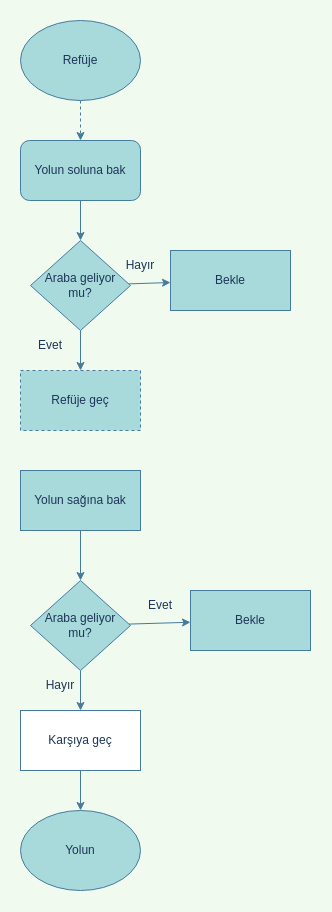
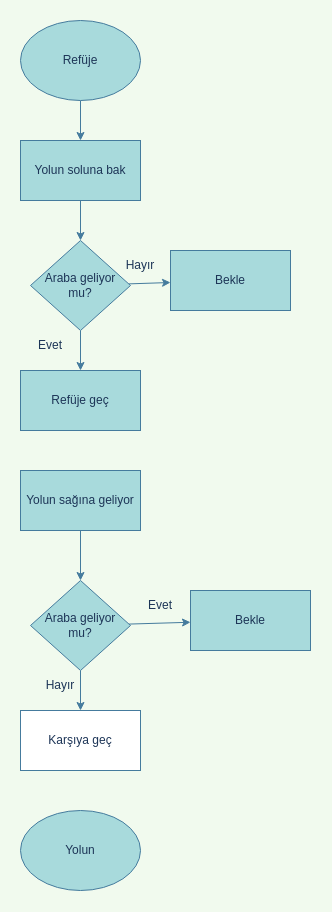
(81, 116) -> (81, 116)
(81, 171) -> (81, 171)
(81, 401) -> (81, 401)
(81, 501) -> (81, 501)
(81, 787) -> none
